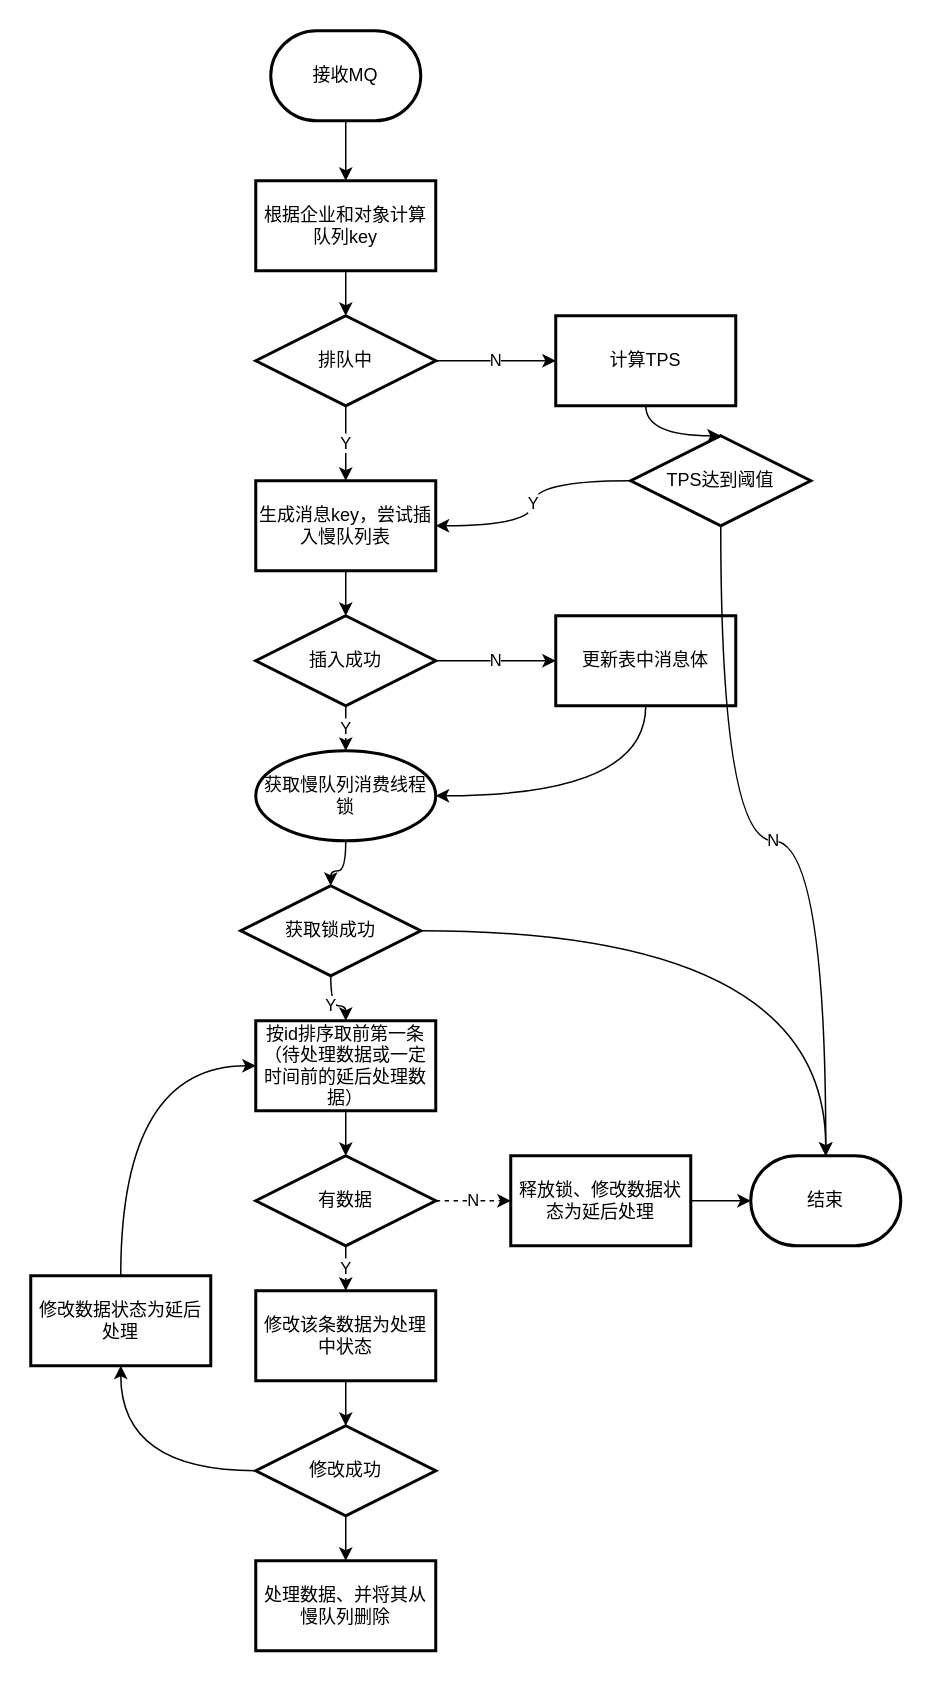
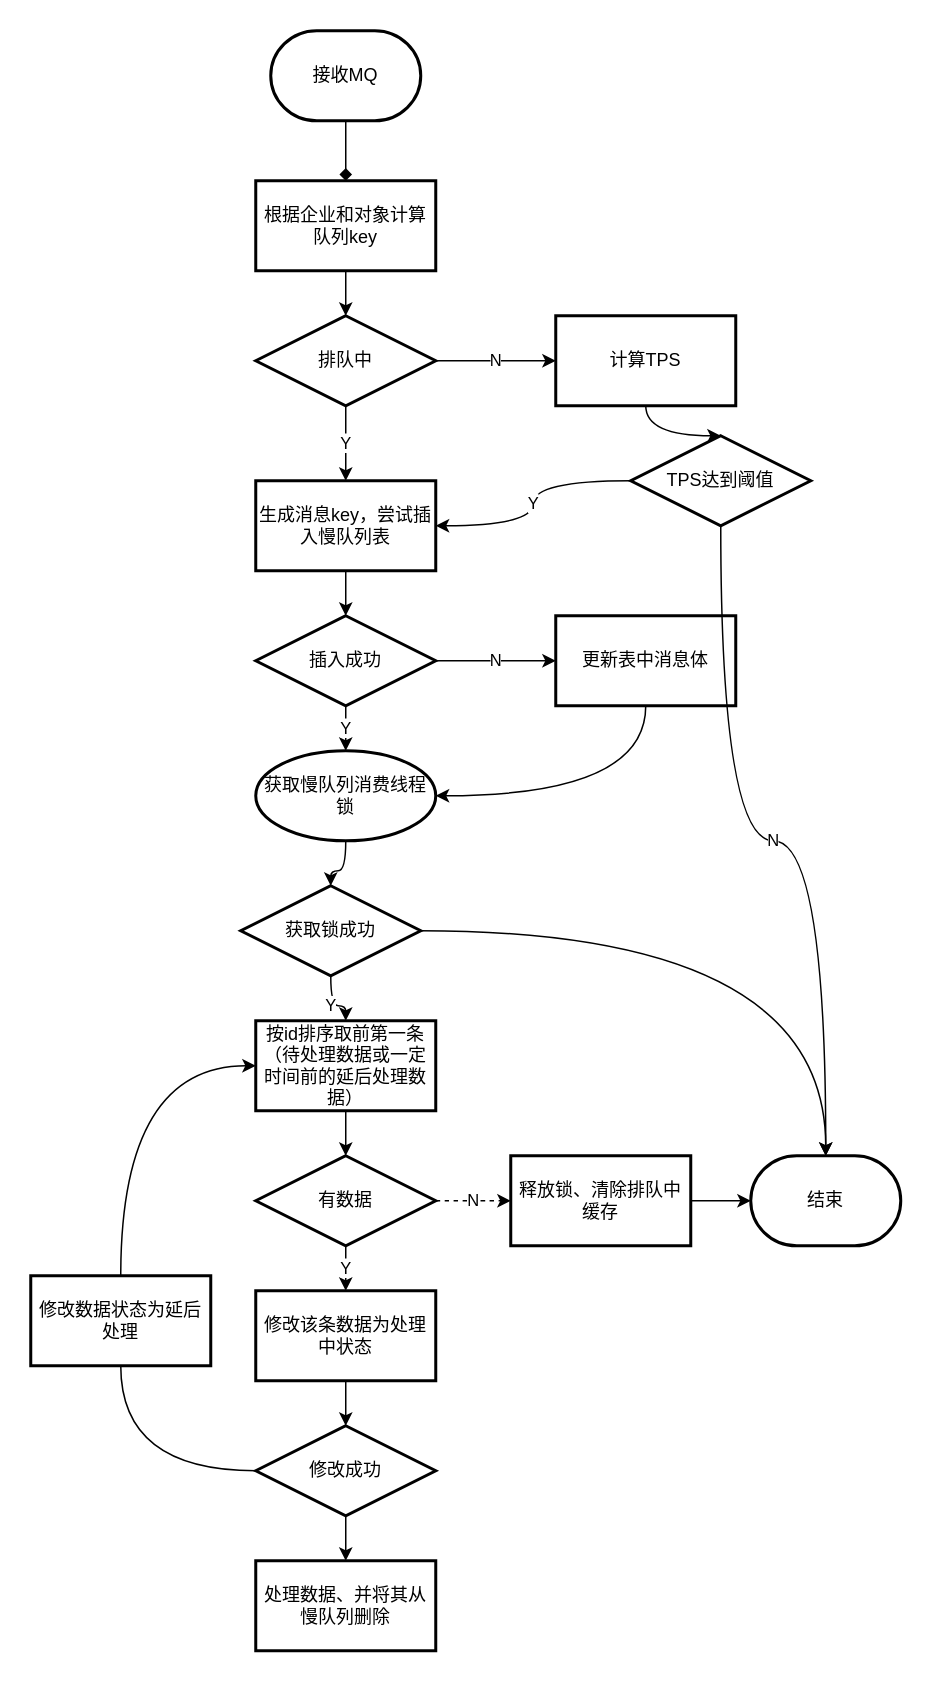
(346, 169) -> (346, 168)
(601, 1201) -> (601, 1201)
(144, 1438) -> (142, 1432)
